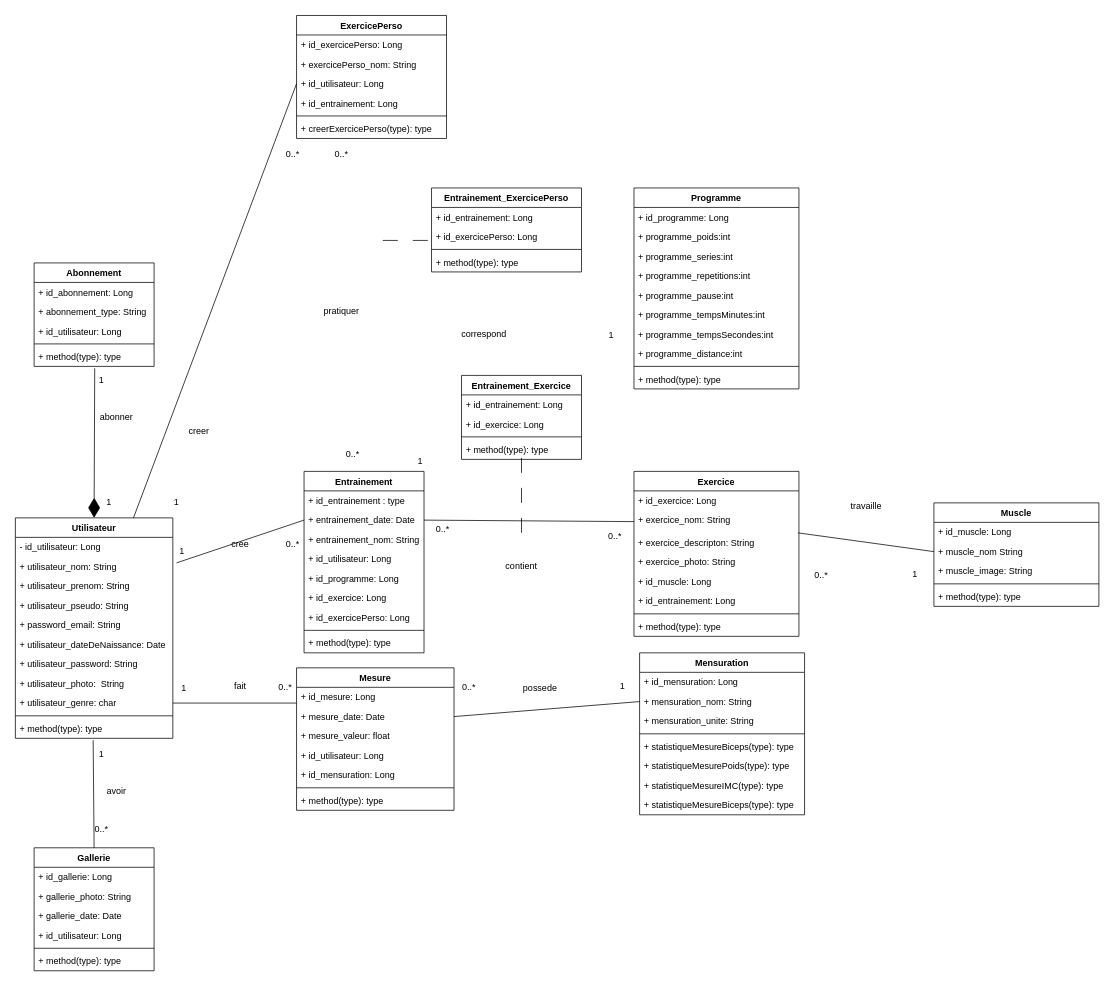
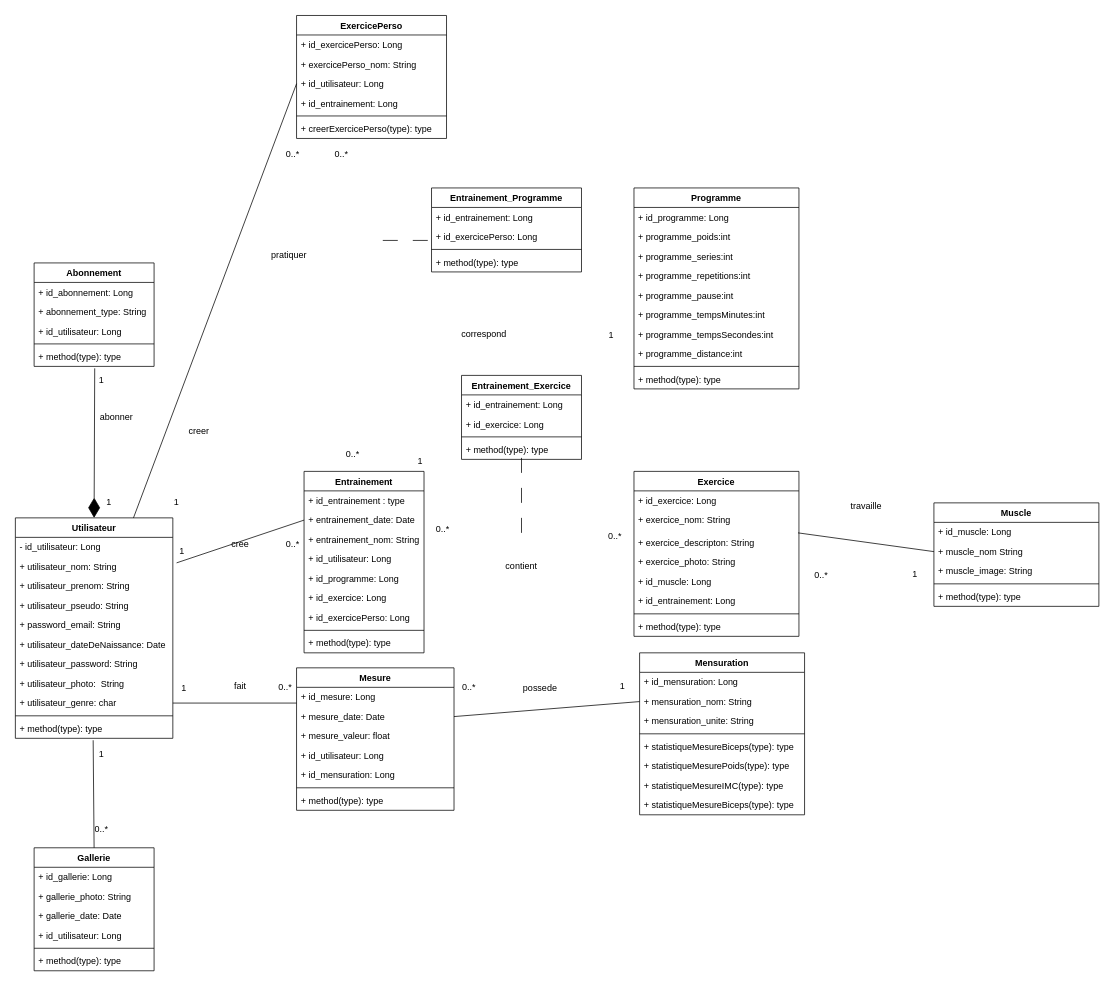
(506, 198) -> (506, 198)
(342, 312) -> (289, 255)
(529, 521) -> none
(117, 792) -> none
